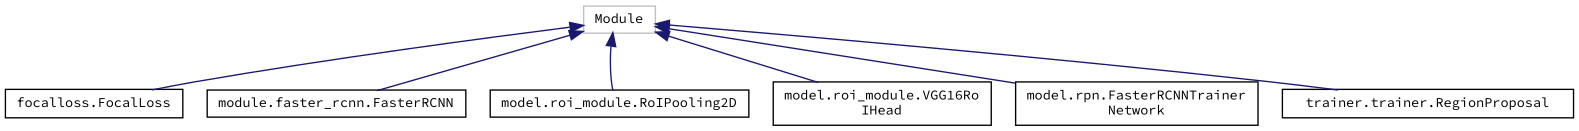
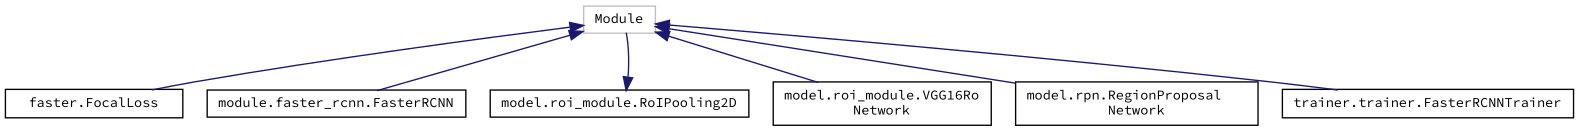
(611, 69) -> (629, 55)
(94, 104) -> (94, 104)
(882, 104) -> (882, 104)
(1137, 104) -> (1137, 104)
(1428, 104) -> (1428, 104)
